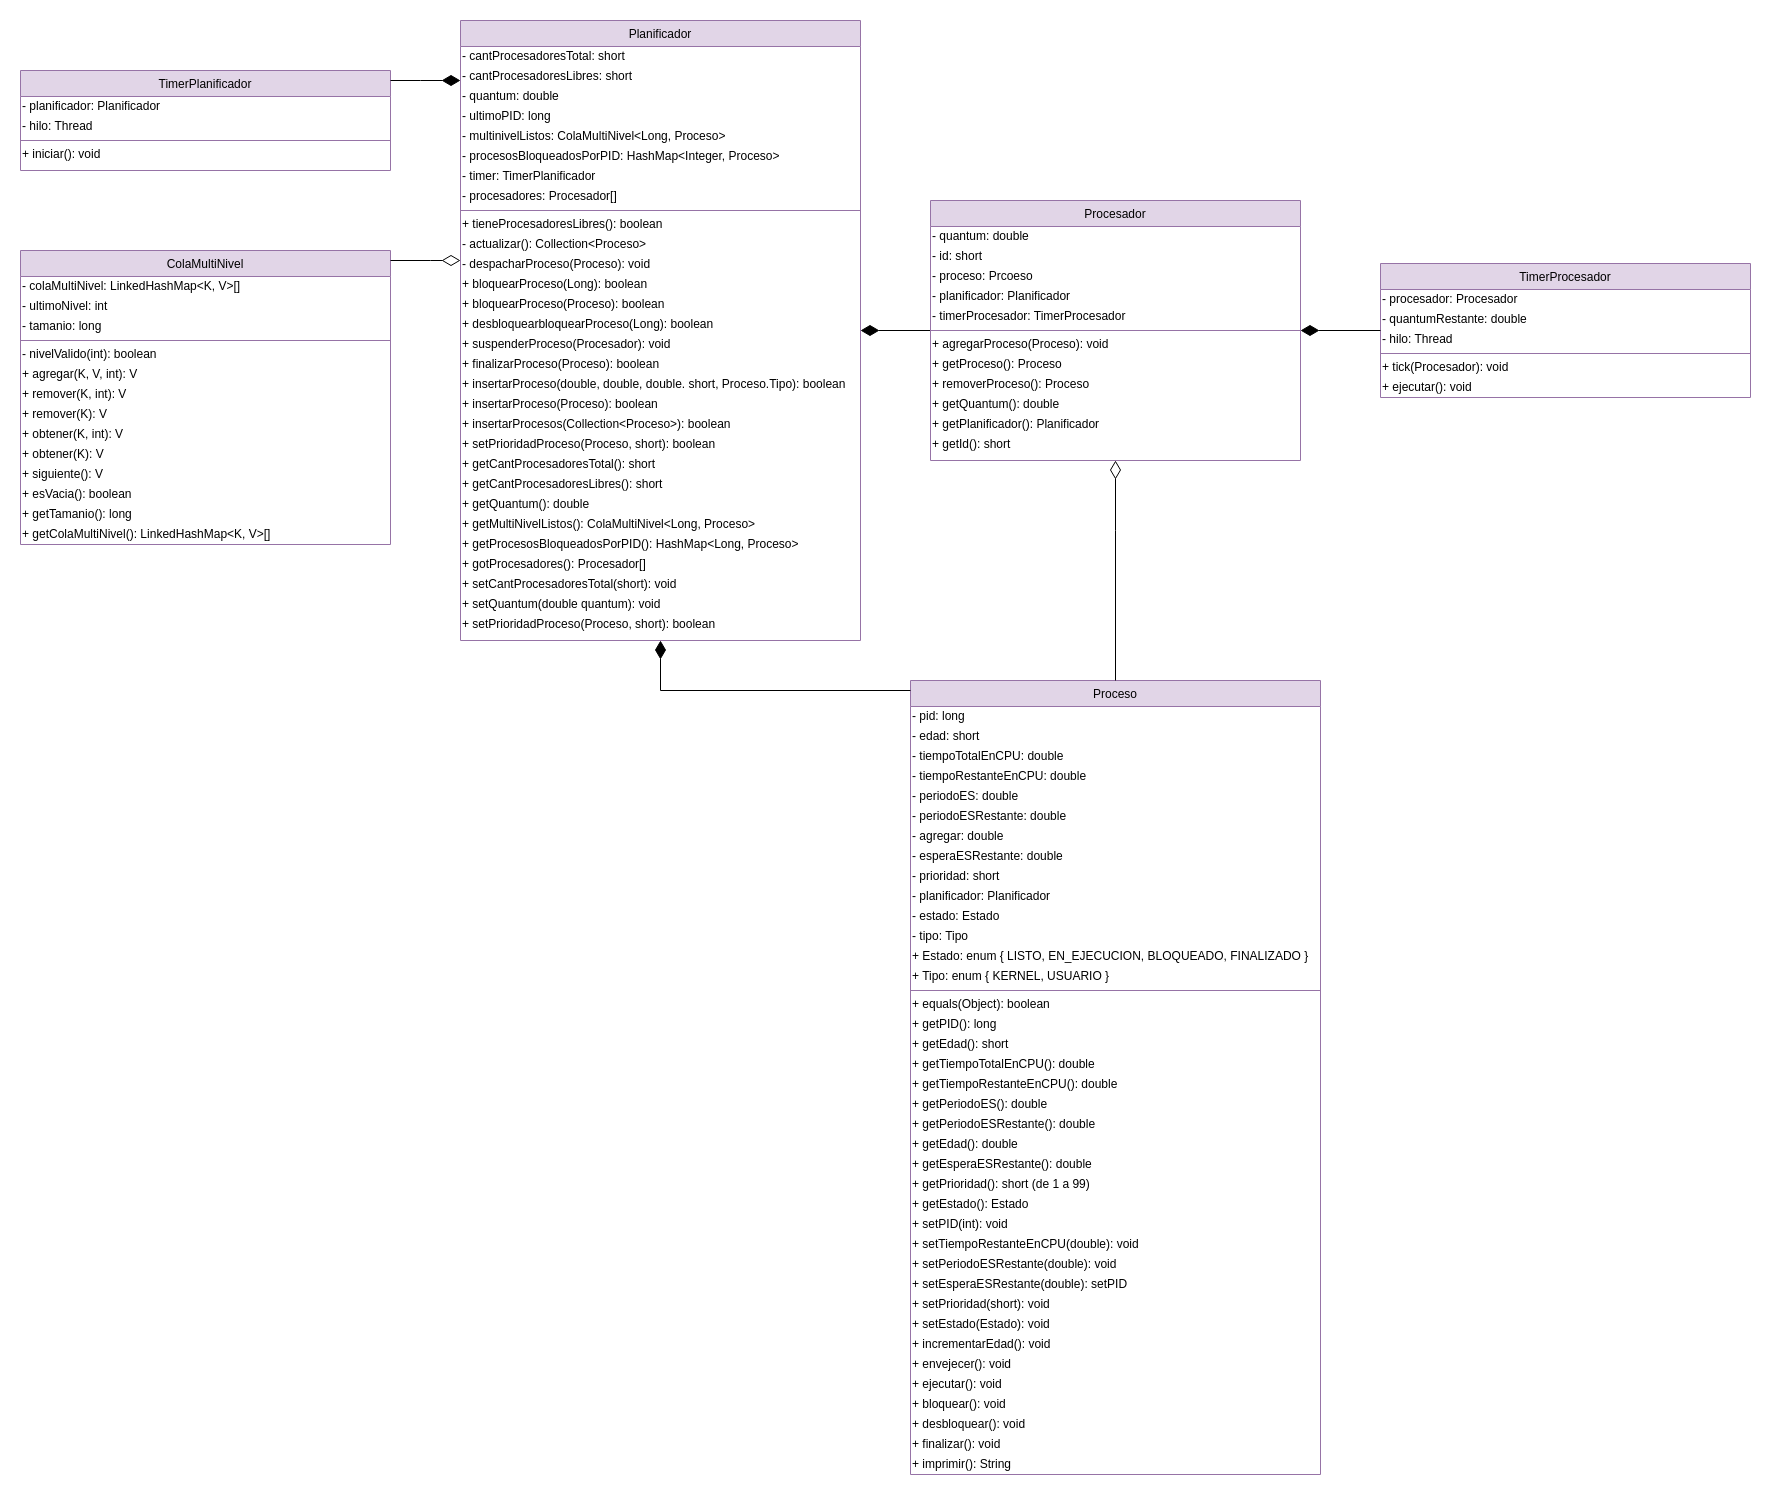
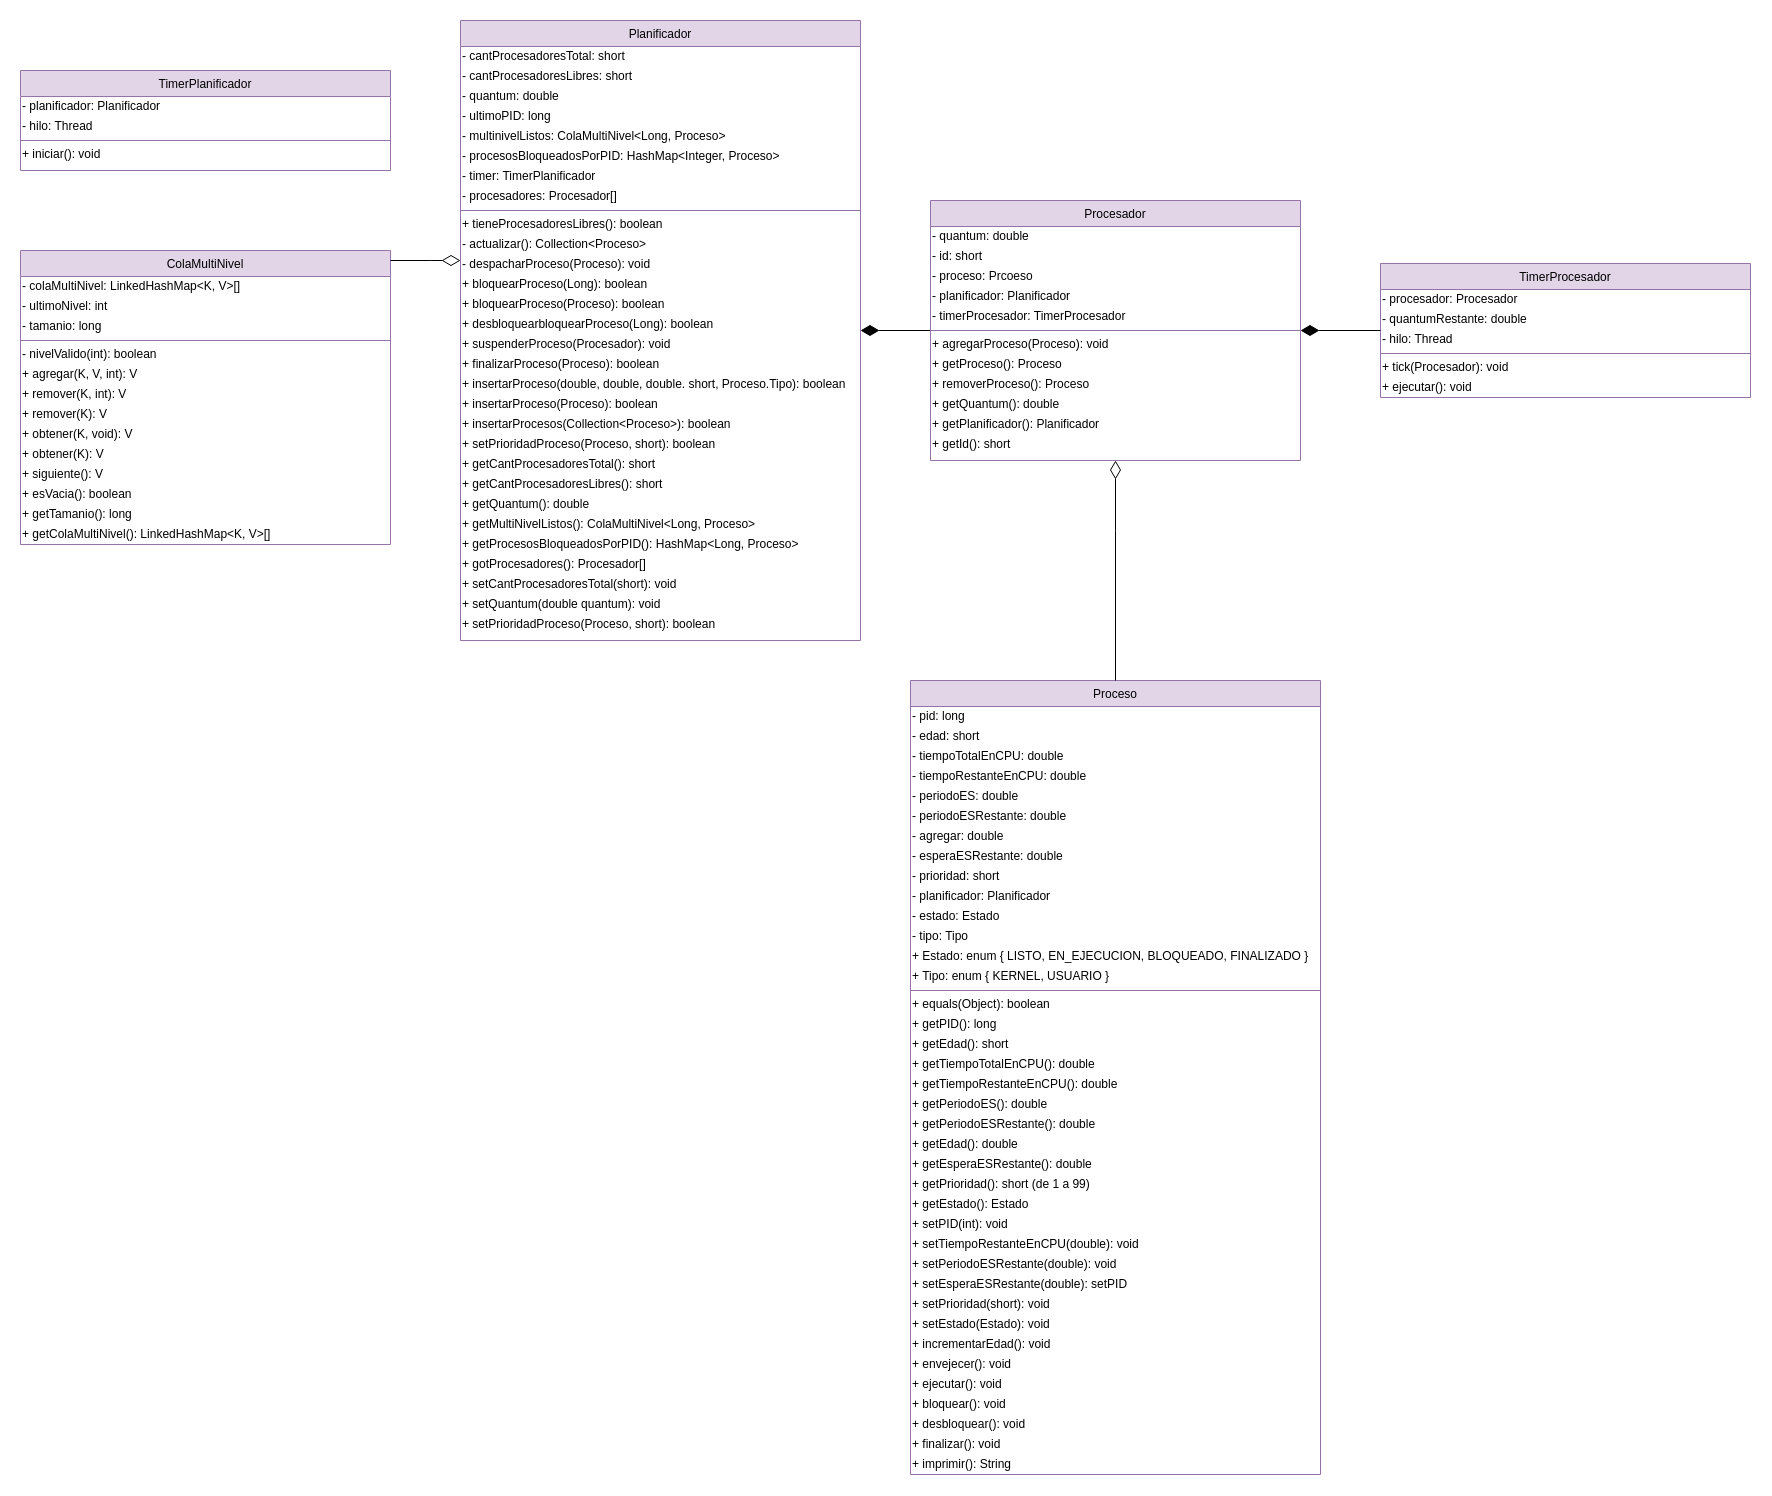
(417, 81) -> none
(80, 435) -> (84, 435)
(770, 691) -> none
